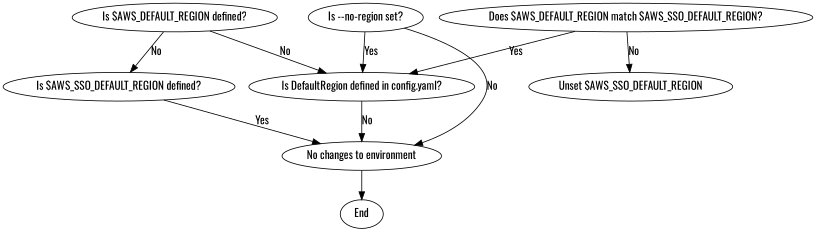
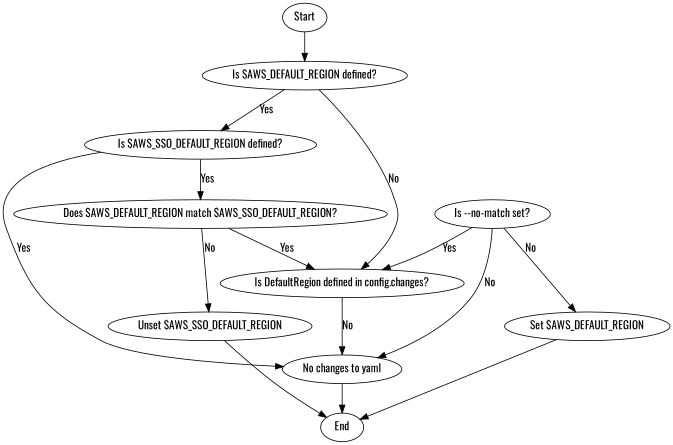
none -> (305, 18)
(366, 18) -> (493, 214)
(156, 52) -> (267, 110)
(362, 87) -> (342, 283)
(362, 156) -> (342, 369)
none -> (201, 175)
none -> (587, 326)
none -> (270, 380)
